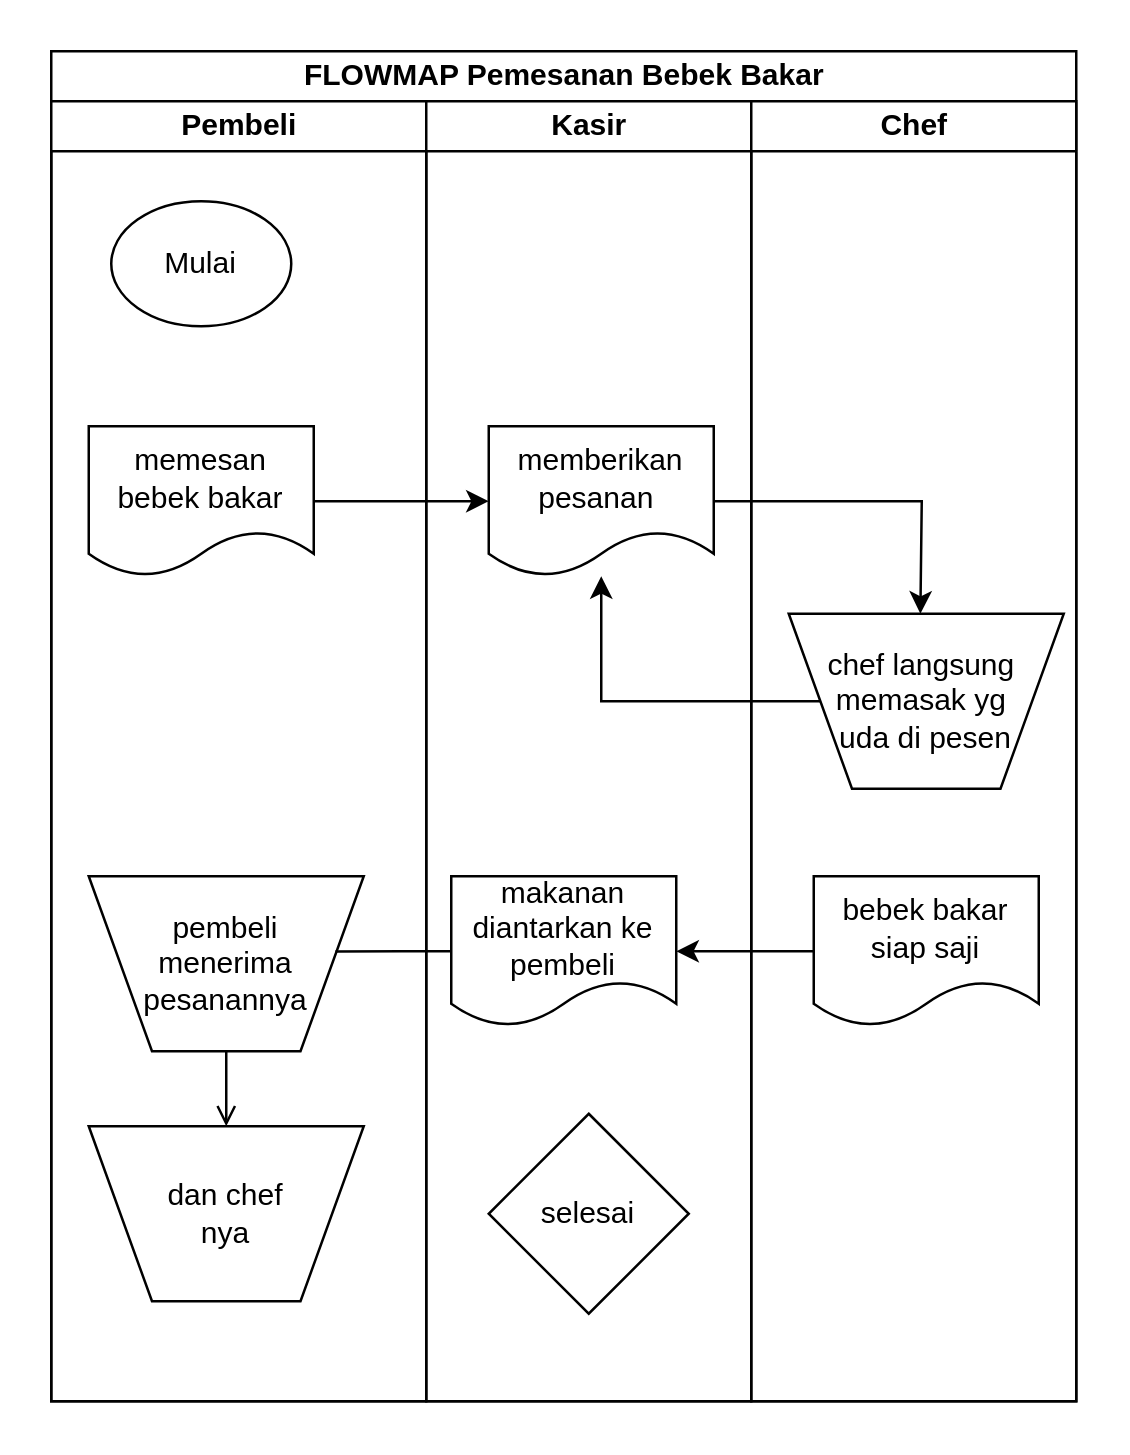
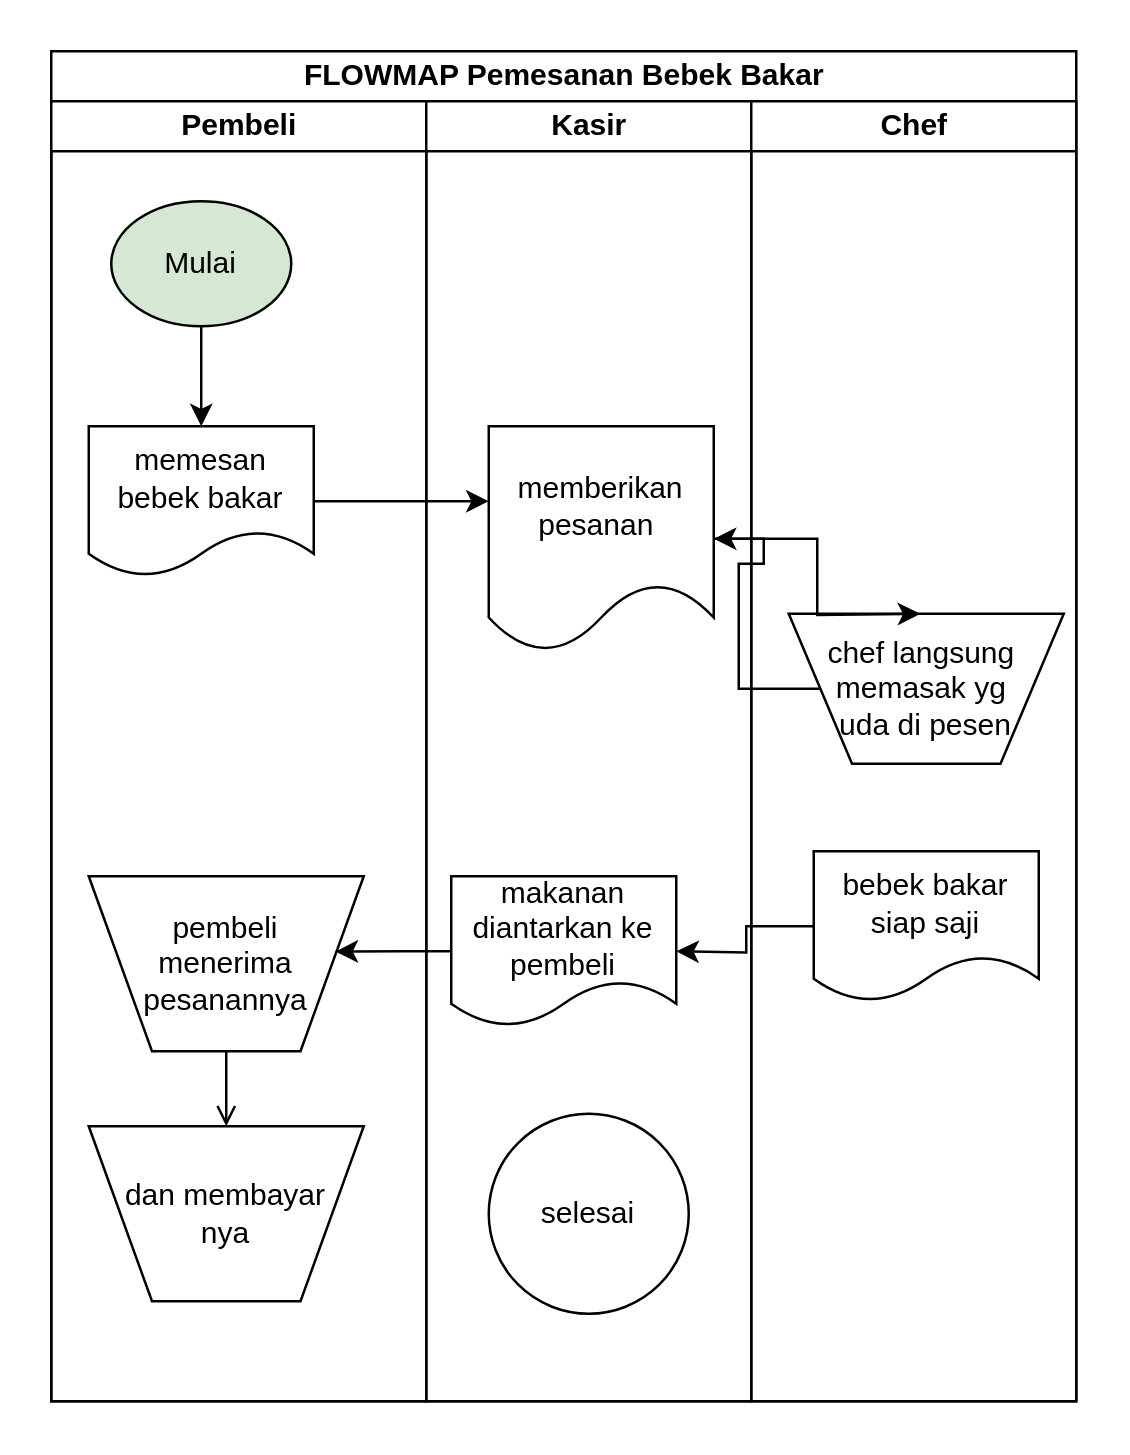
(201, 264) -> (201, 264)
none -> (201, 368)
(601, 501) -> (601, 539)
(926, 701) -> (926, 689)
(347, 951) -> (353, 951)
(926, 951) -> (926, 926)
(226, 1214) -> (226, 1214)
(589, 1214) -> (589, 1214)
